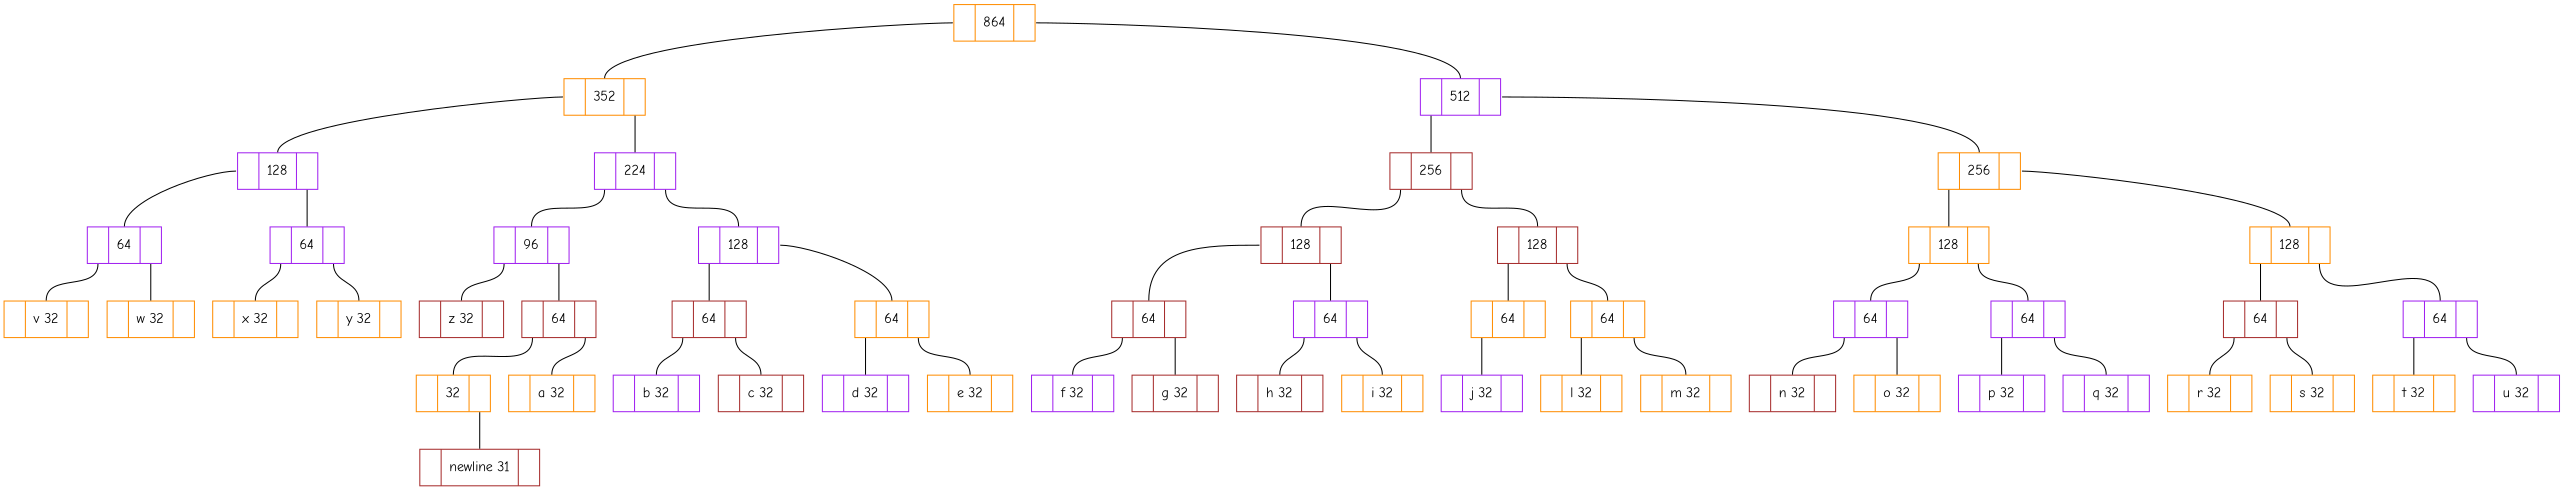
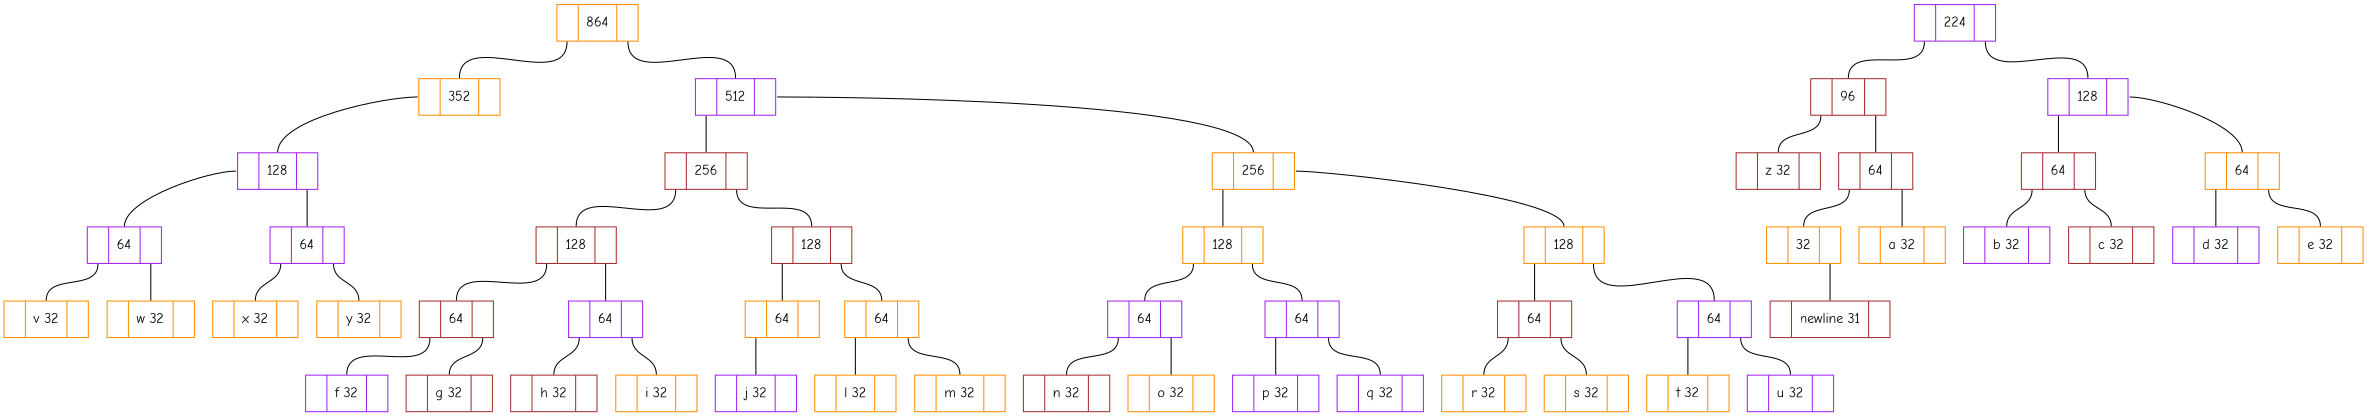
(635, 134) -> none
(531, 245) -> (1848, 97)
